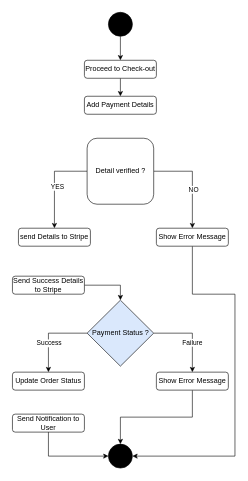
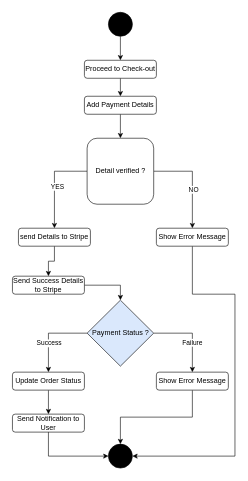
none -> (120, 124)
none -> (53, 261)
none -> (48, 400)
